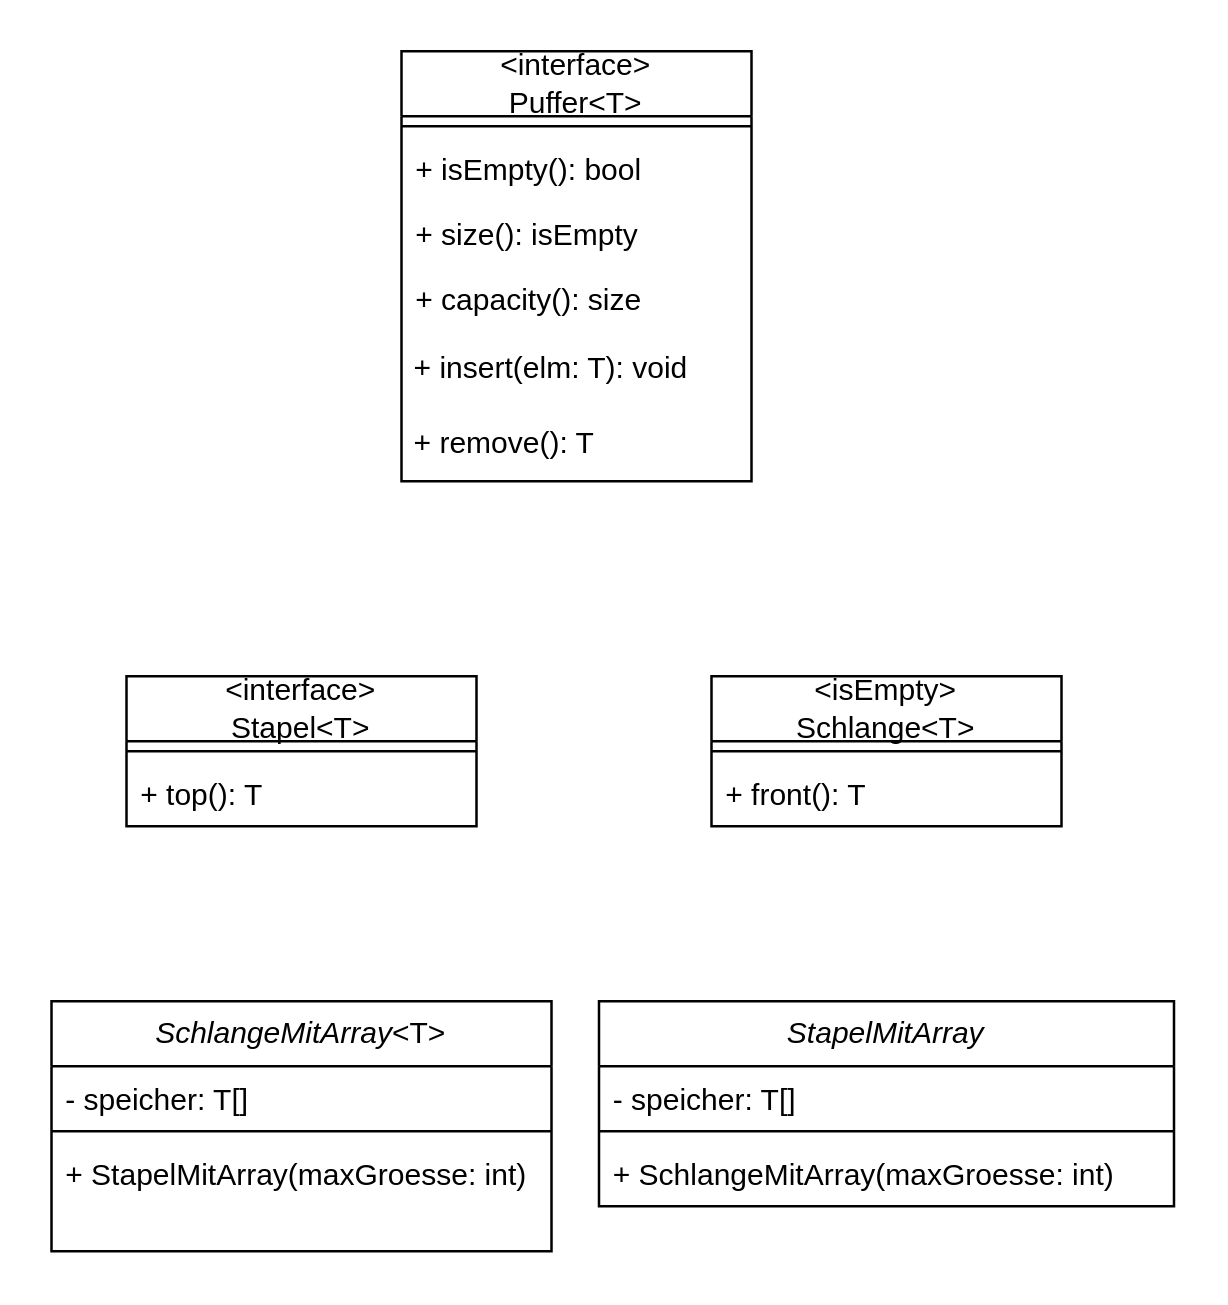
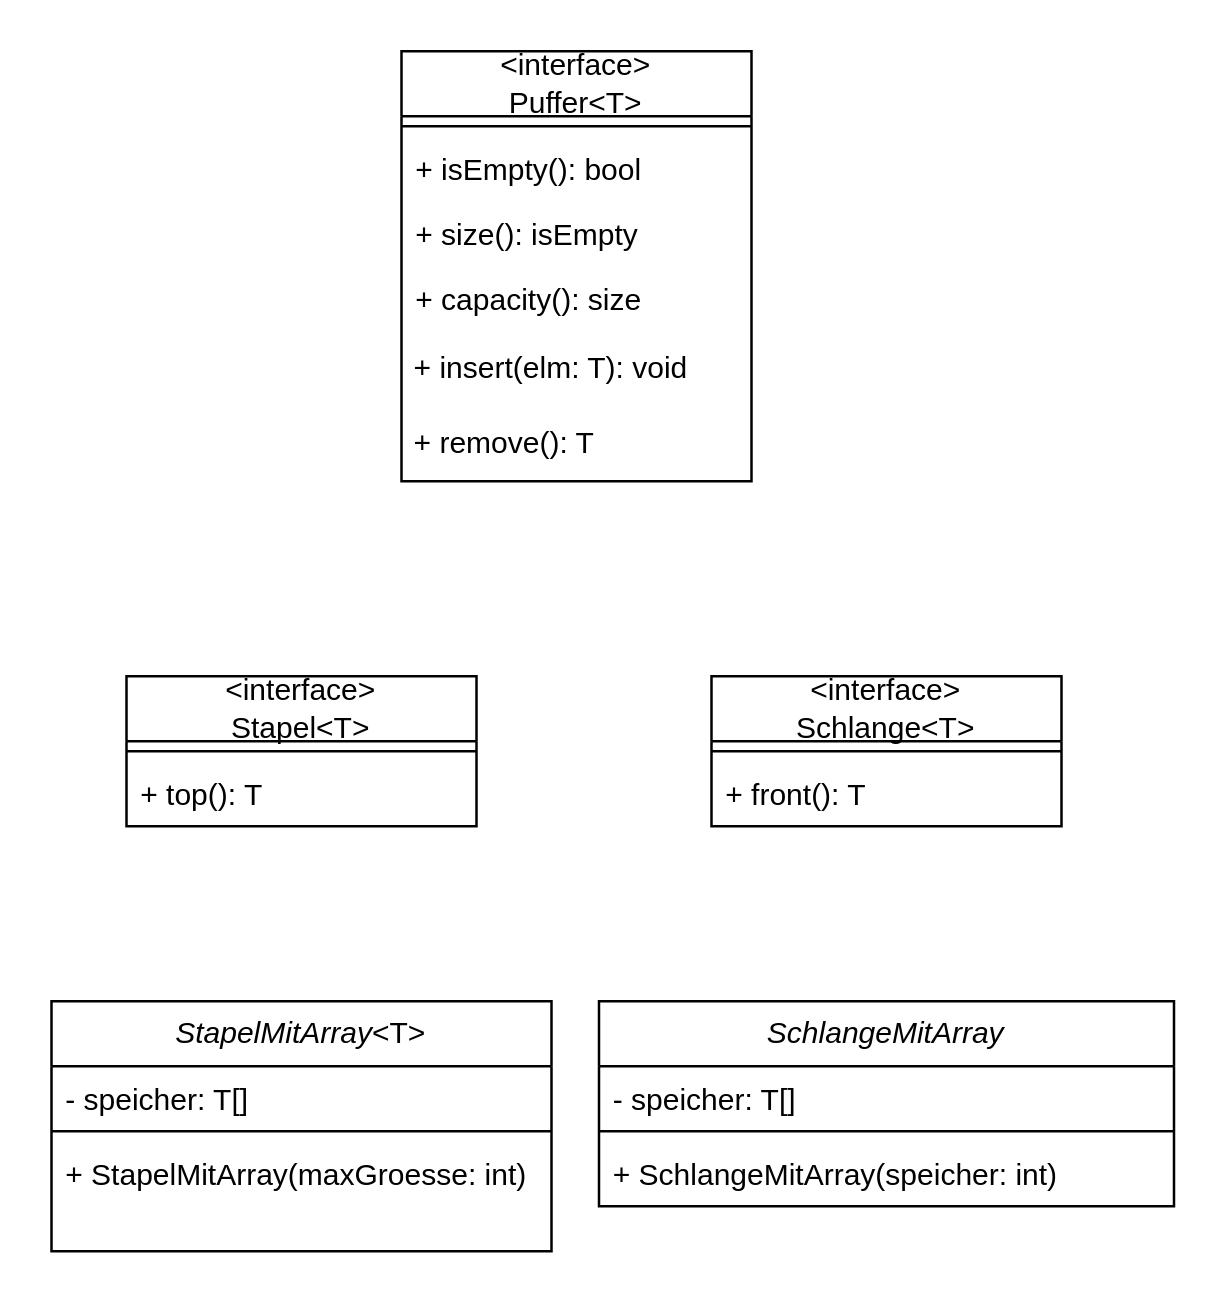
(886, 709) -> (886, 709)
(301, 1034) -> (301, 1034)
(886, 1034) -> (886, 1034)
(888, 1177) -> (868, 1177)
